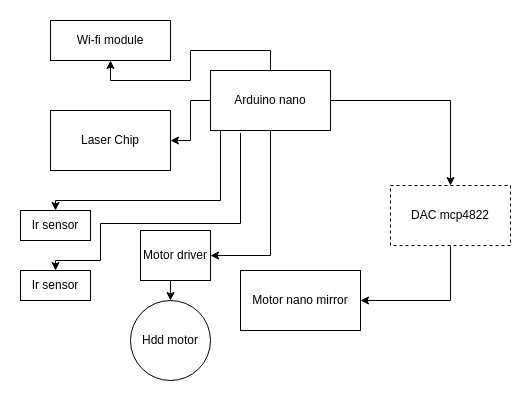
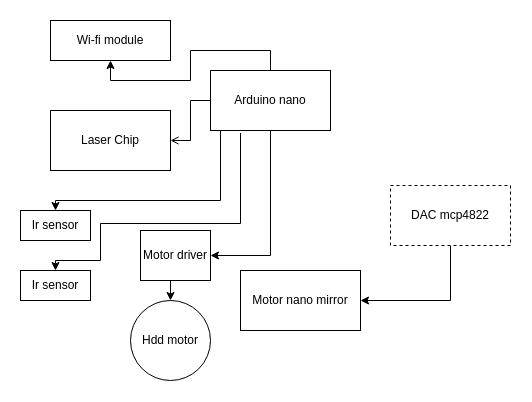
(430, 101) -> none
(178, 141) -> (176, 141)
